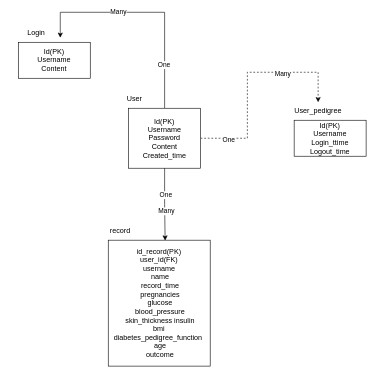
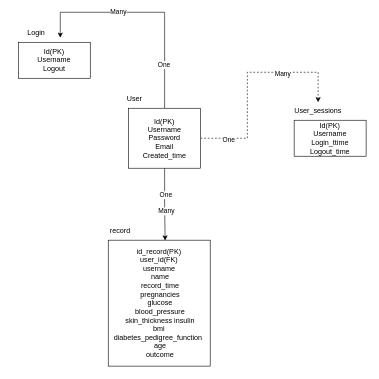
(54, 60) -> (54, 60)
(318, 111) -> (318, 111)
(165, 138) -> (165, 138)
